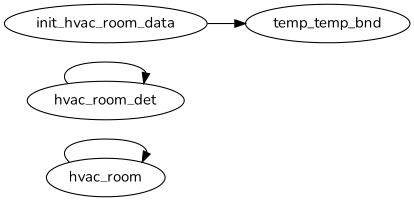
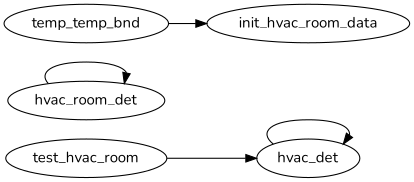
(221, 24) -> (182, 24)
none -> (86, 158)
(106, 178) -> (308, 158)
